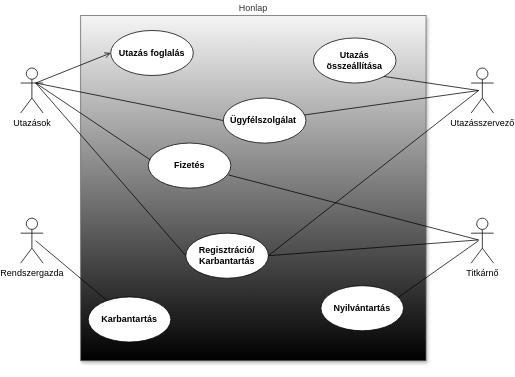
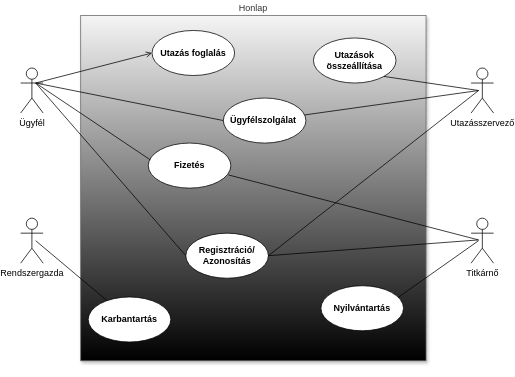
(152, 53) -> (193, 53)
(354, 60) -> (354, 60)
(32, 124) -> (32, 124)
(227, 255) -> (227, 255)
